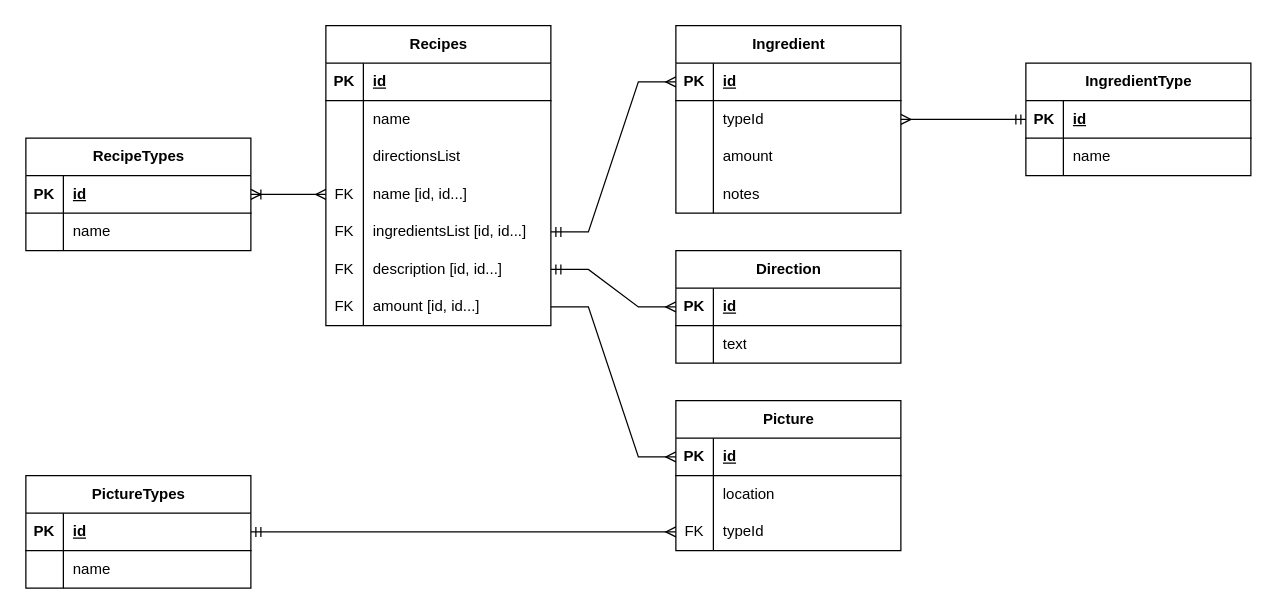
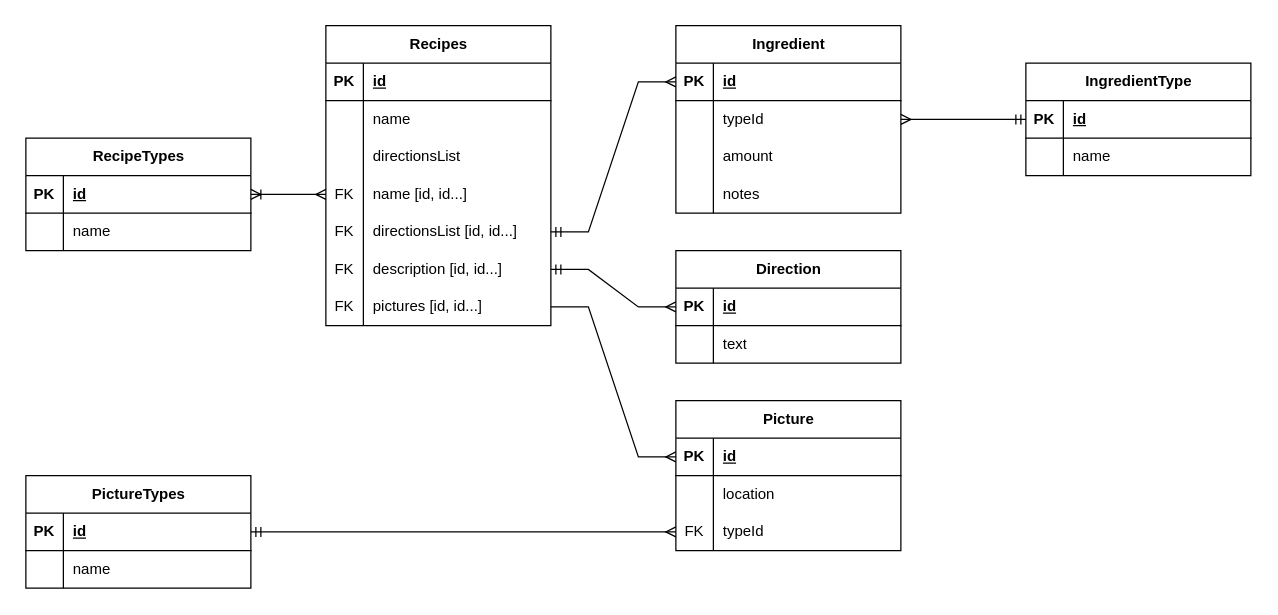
(462, 232) -> (461, 232)
(433, 307) -> (440, 307)
